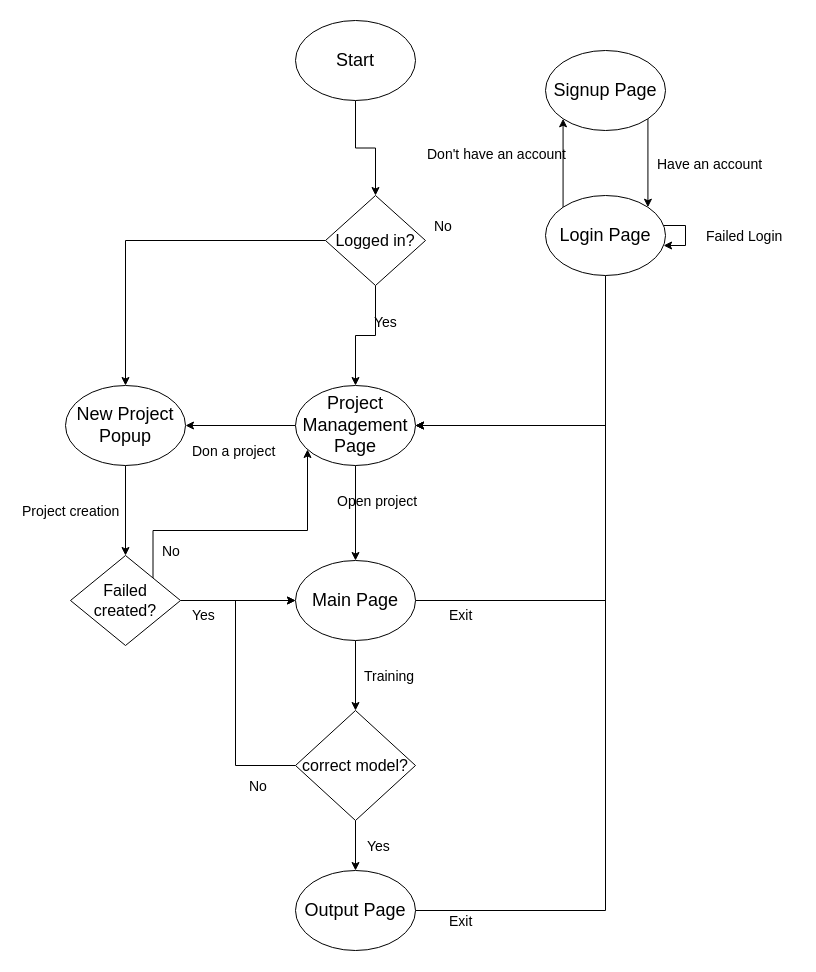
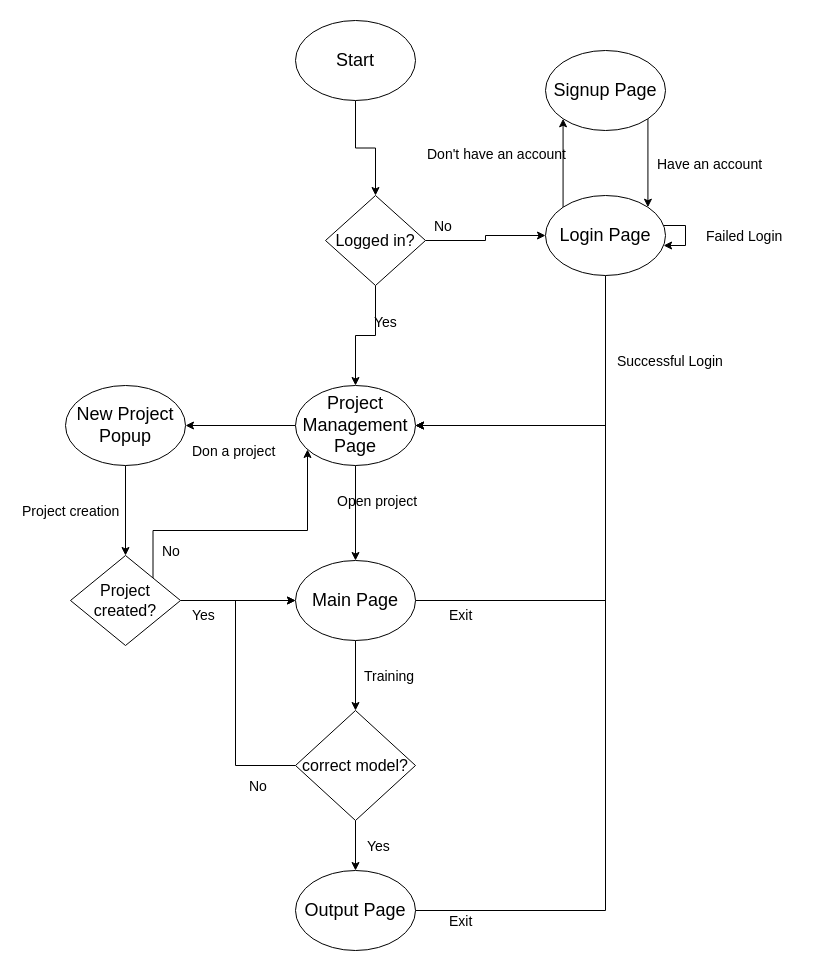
(157, 241) -> (485, 241)
none -> (676, 361)
(126, 601) -> (126, 601)
